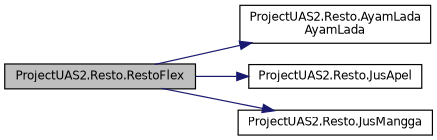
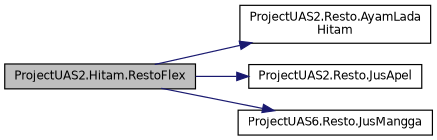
(335, 24) -> (335, 24)
(100, 76) -> (100, 76)
(335, 123) -> (335, 123)
